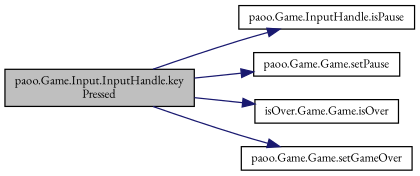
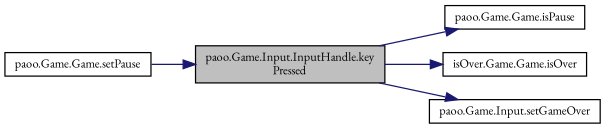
(327, 17) -> (515, 17)
(218, 76) -> (167, 64)
(327, 158) -> (515, 111)
